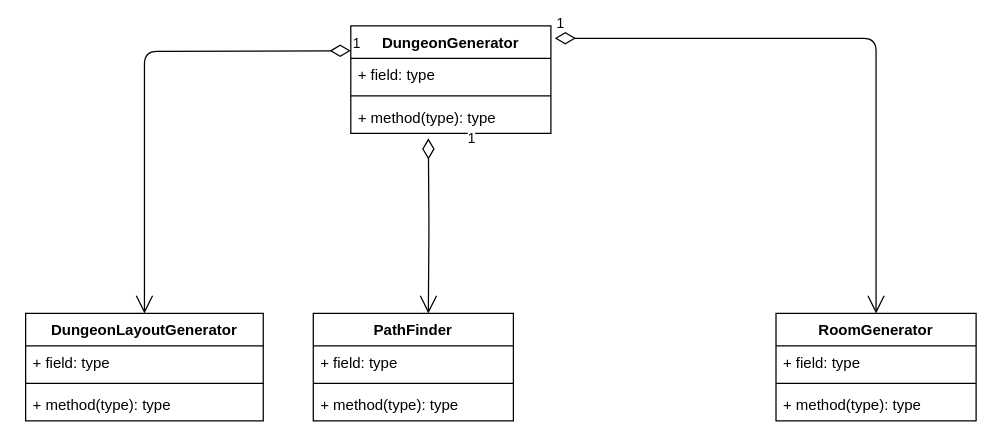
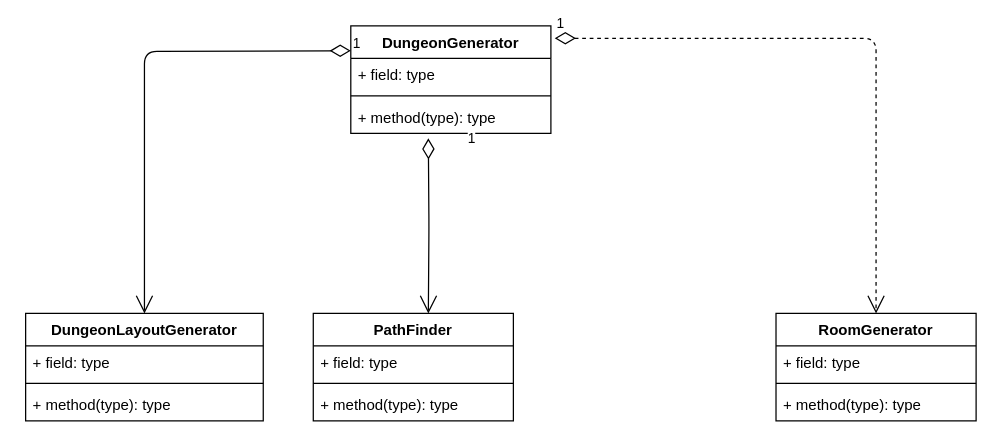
(856, 38) -> (856, 38)
